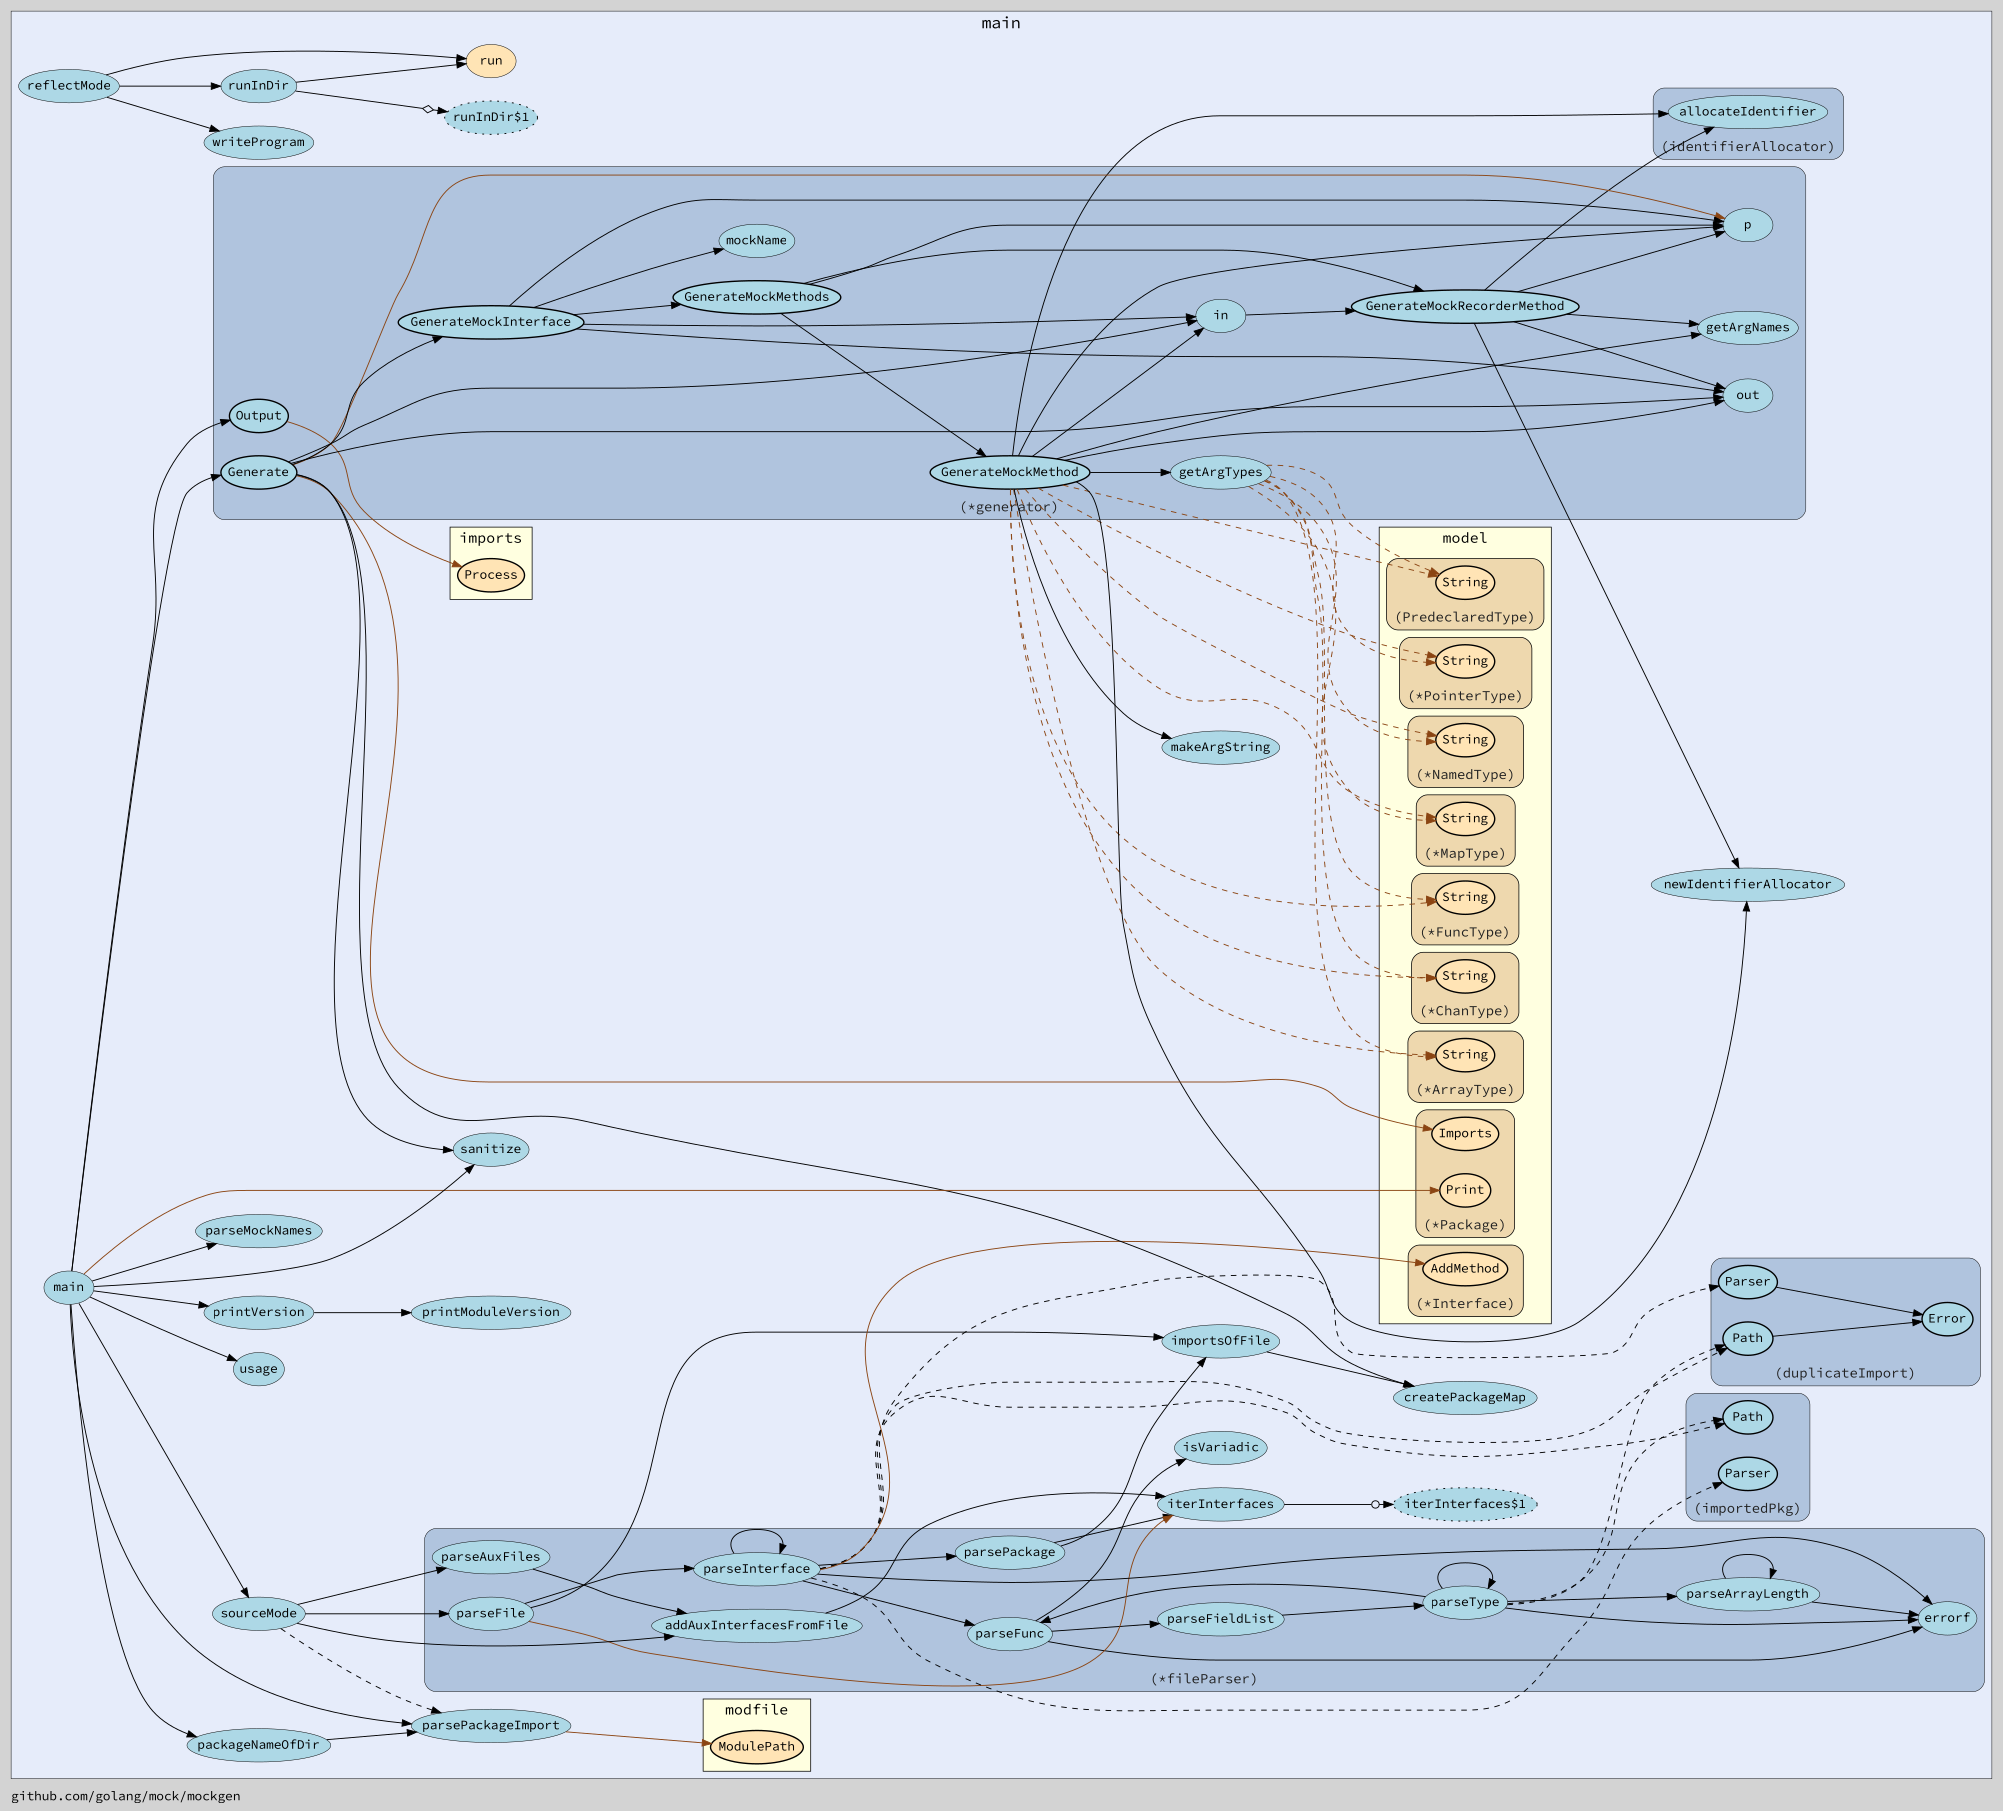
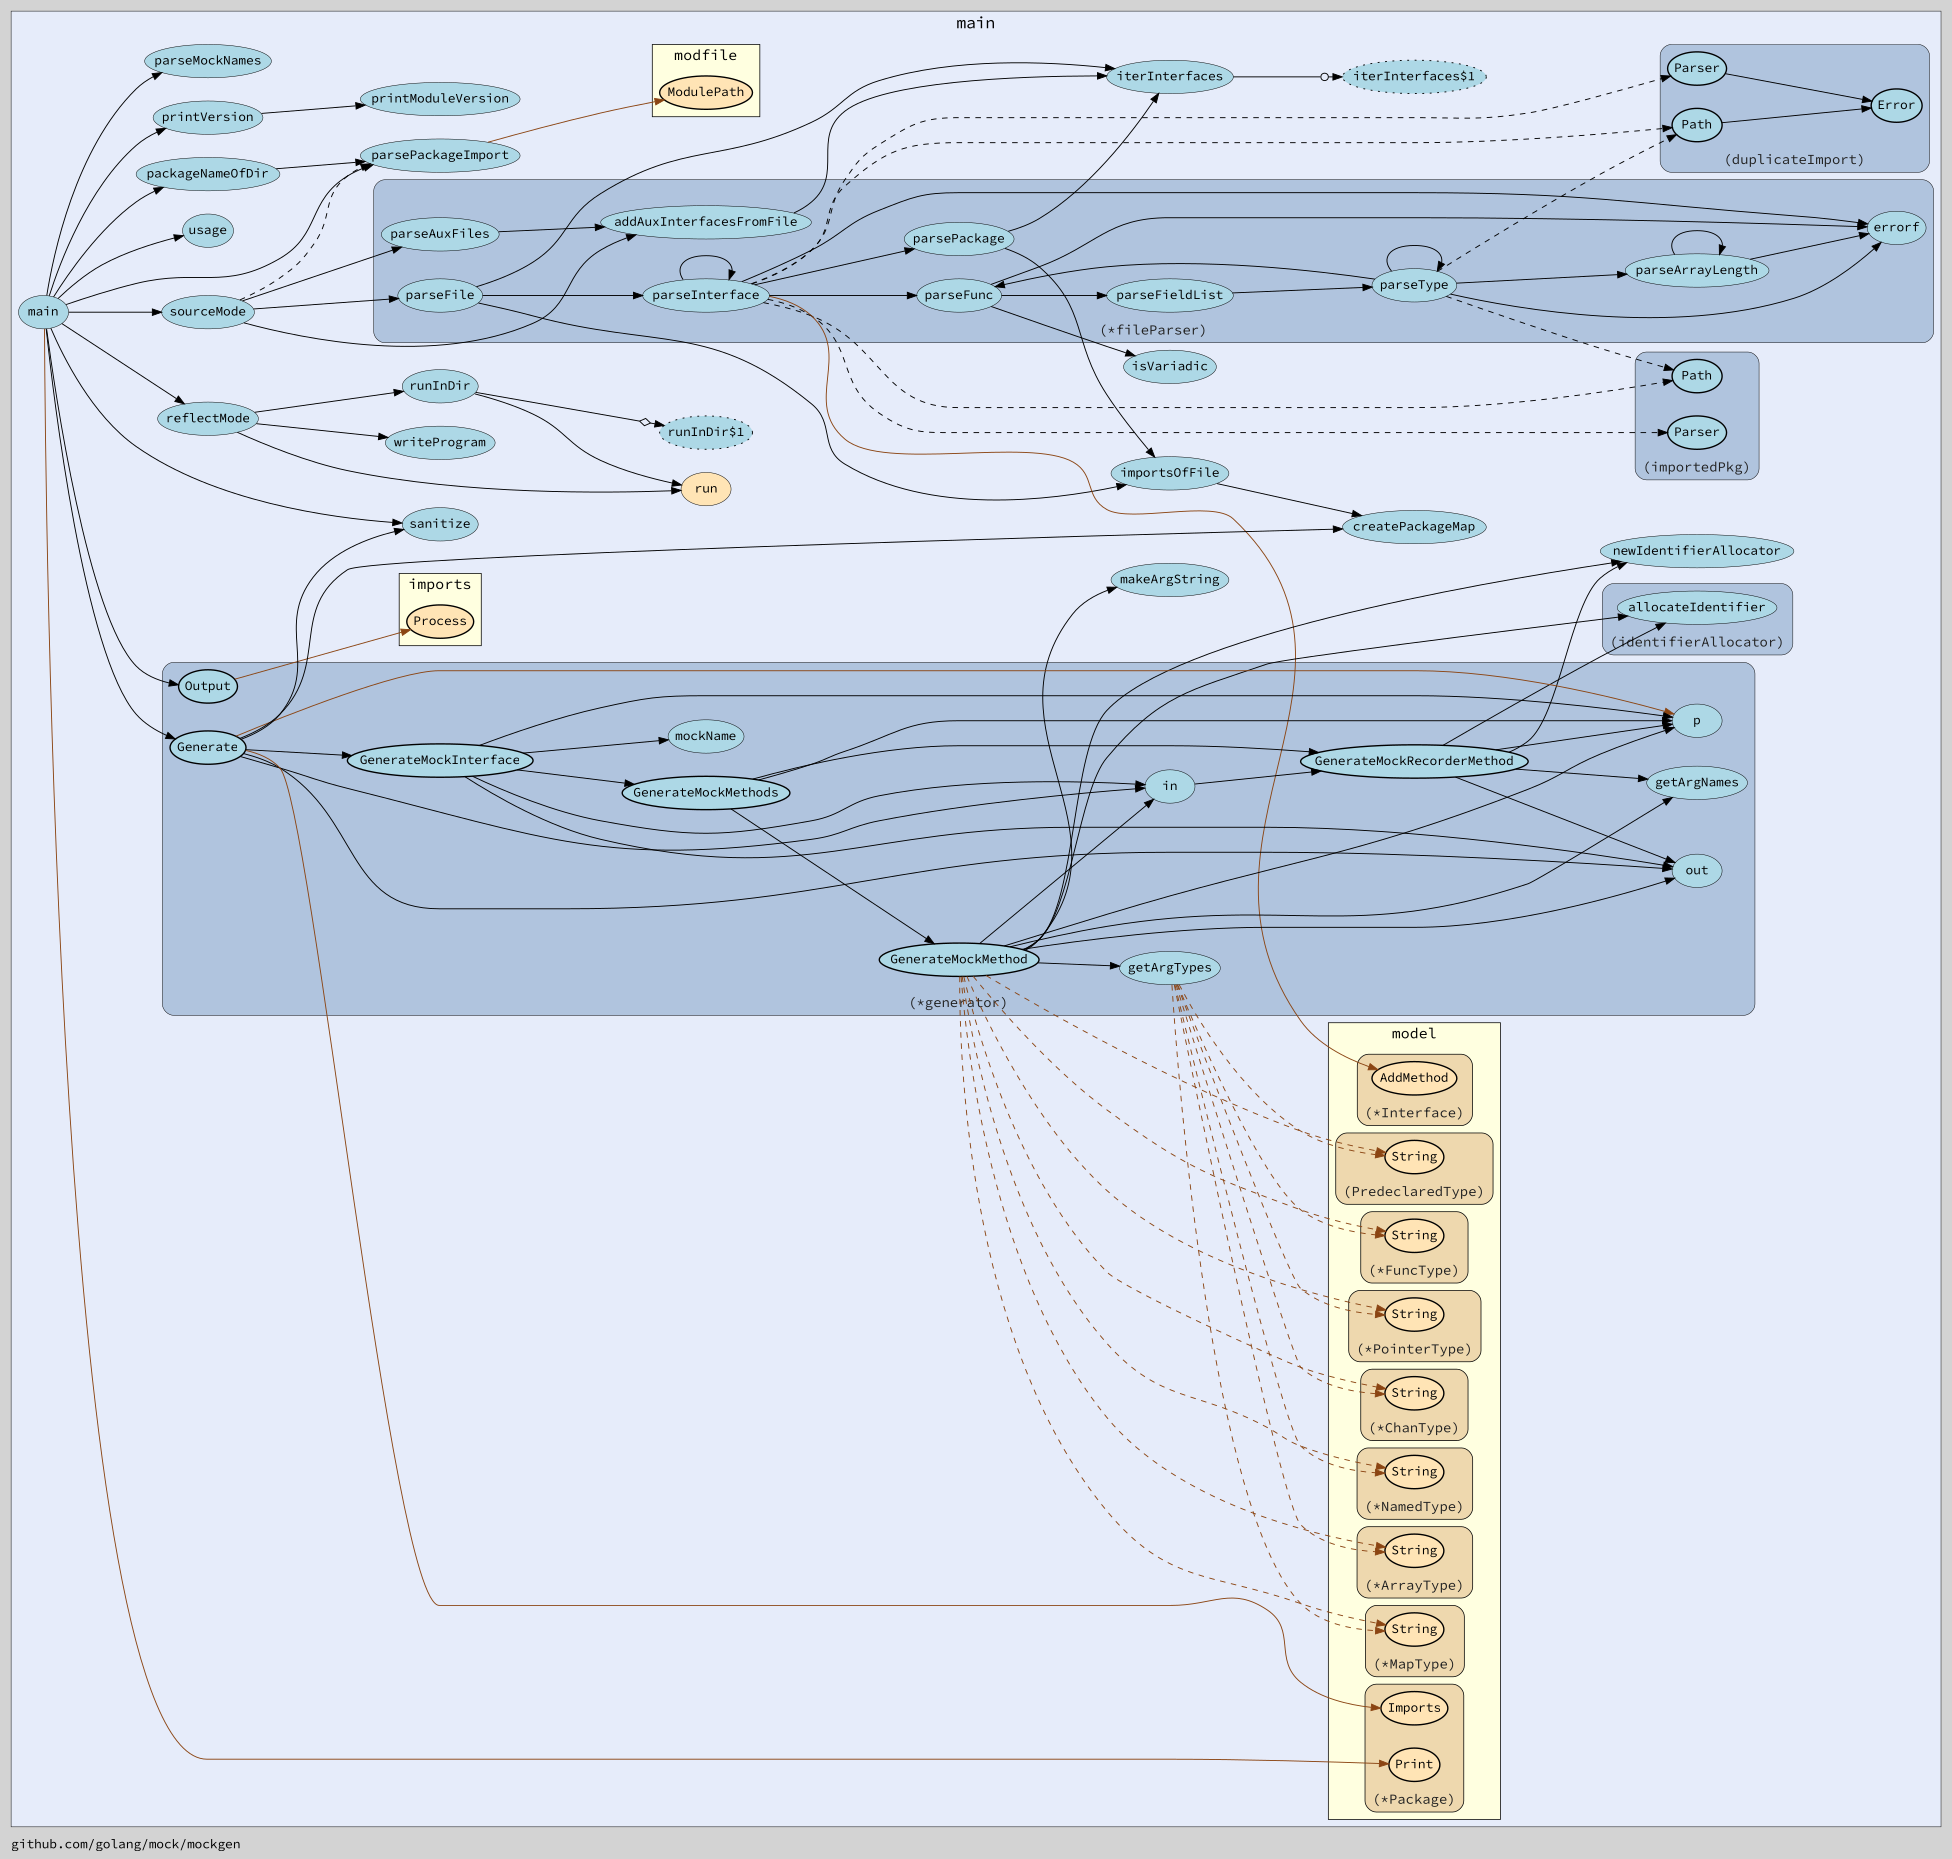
none -> (119, 361)
(891, 1683) -> (777, 136)
